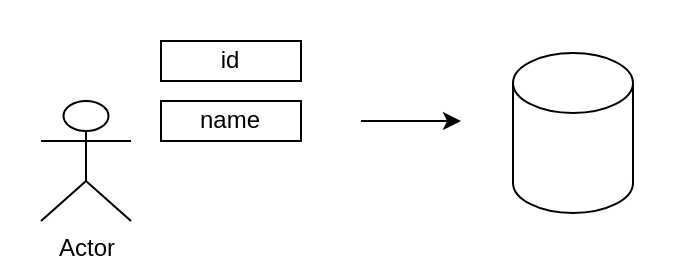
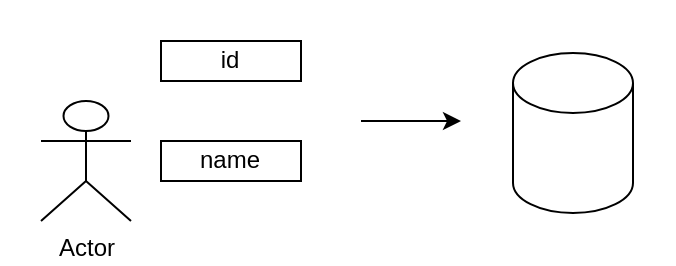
(231, 121) -> (231, 161)
